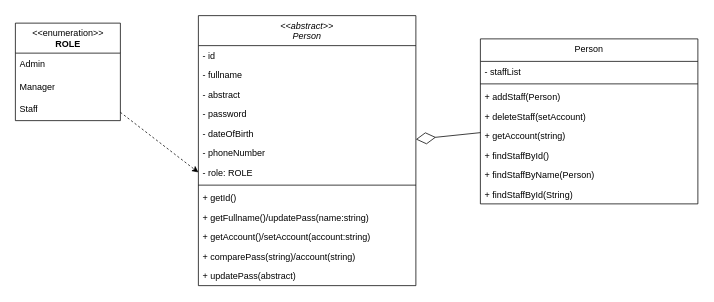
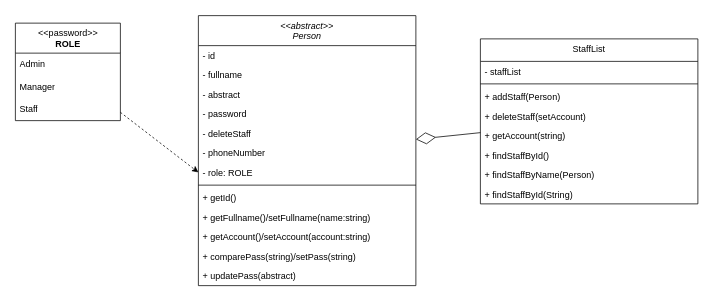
(68, 39) -> (68, 39)
(589, 49) -> (589, 49)
(233, 134) -> (233, 134)
(295, 218) -> (295, 218)
(292, 257) -> (292, 257)
